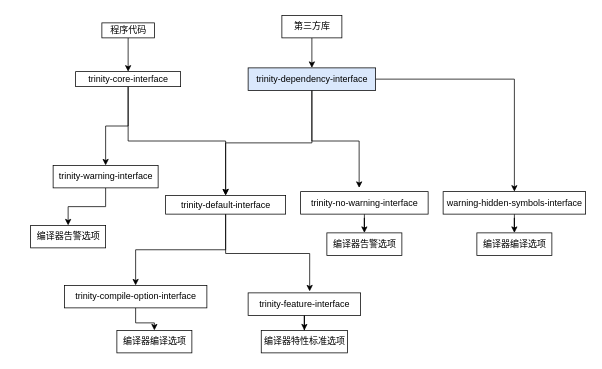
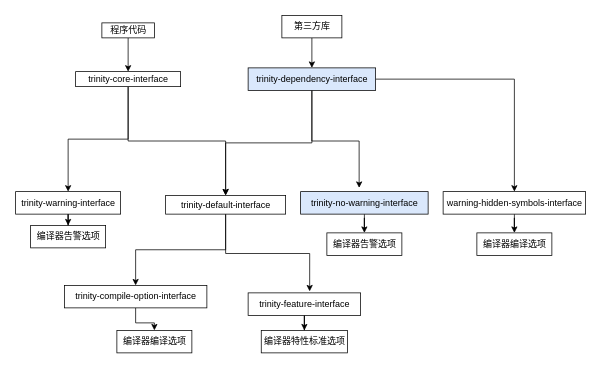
(105, 177) -> (68, 203)
(364, 203) -> (364, 203)
